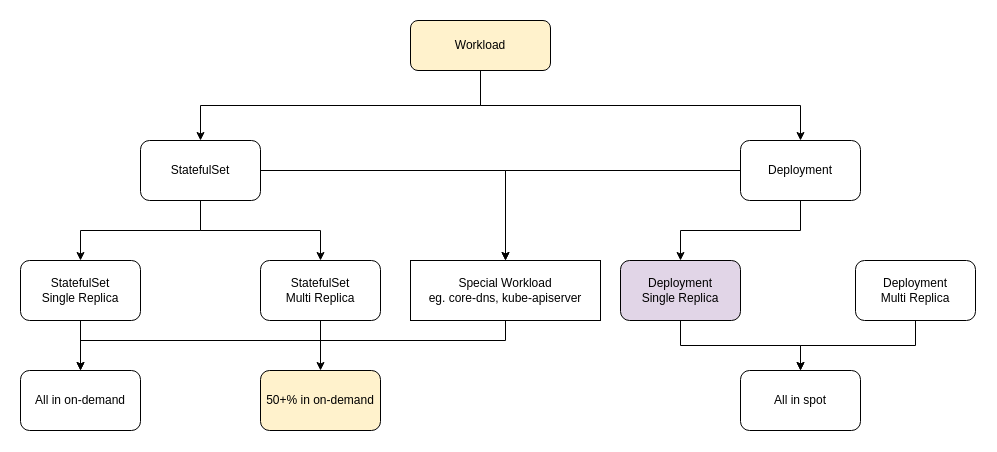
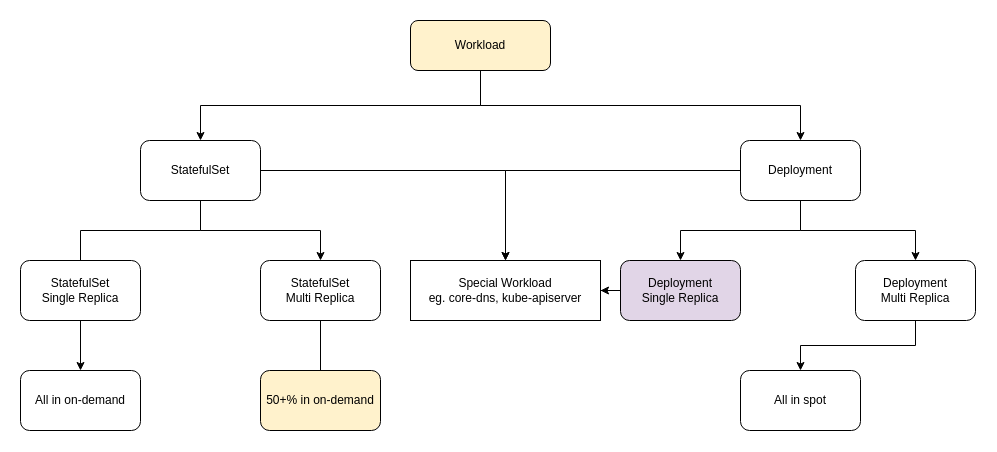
none -> (870, 231)
(81, 252) -> (81, 255)
(304, 341) -> none
(727, 346) -> (607, 291)
(321, 362) -> (321, 365)
